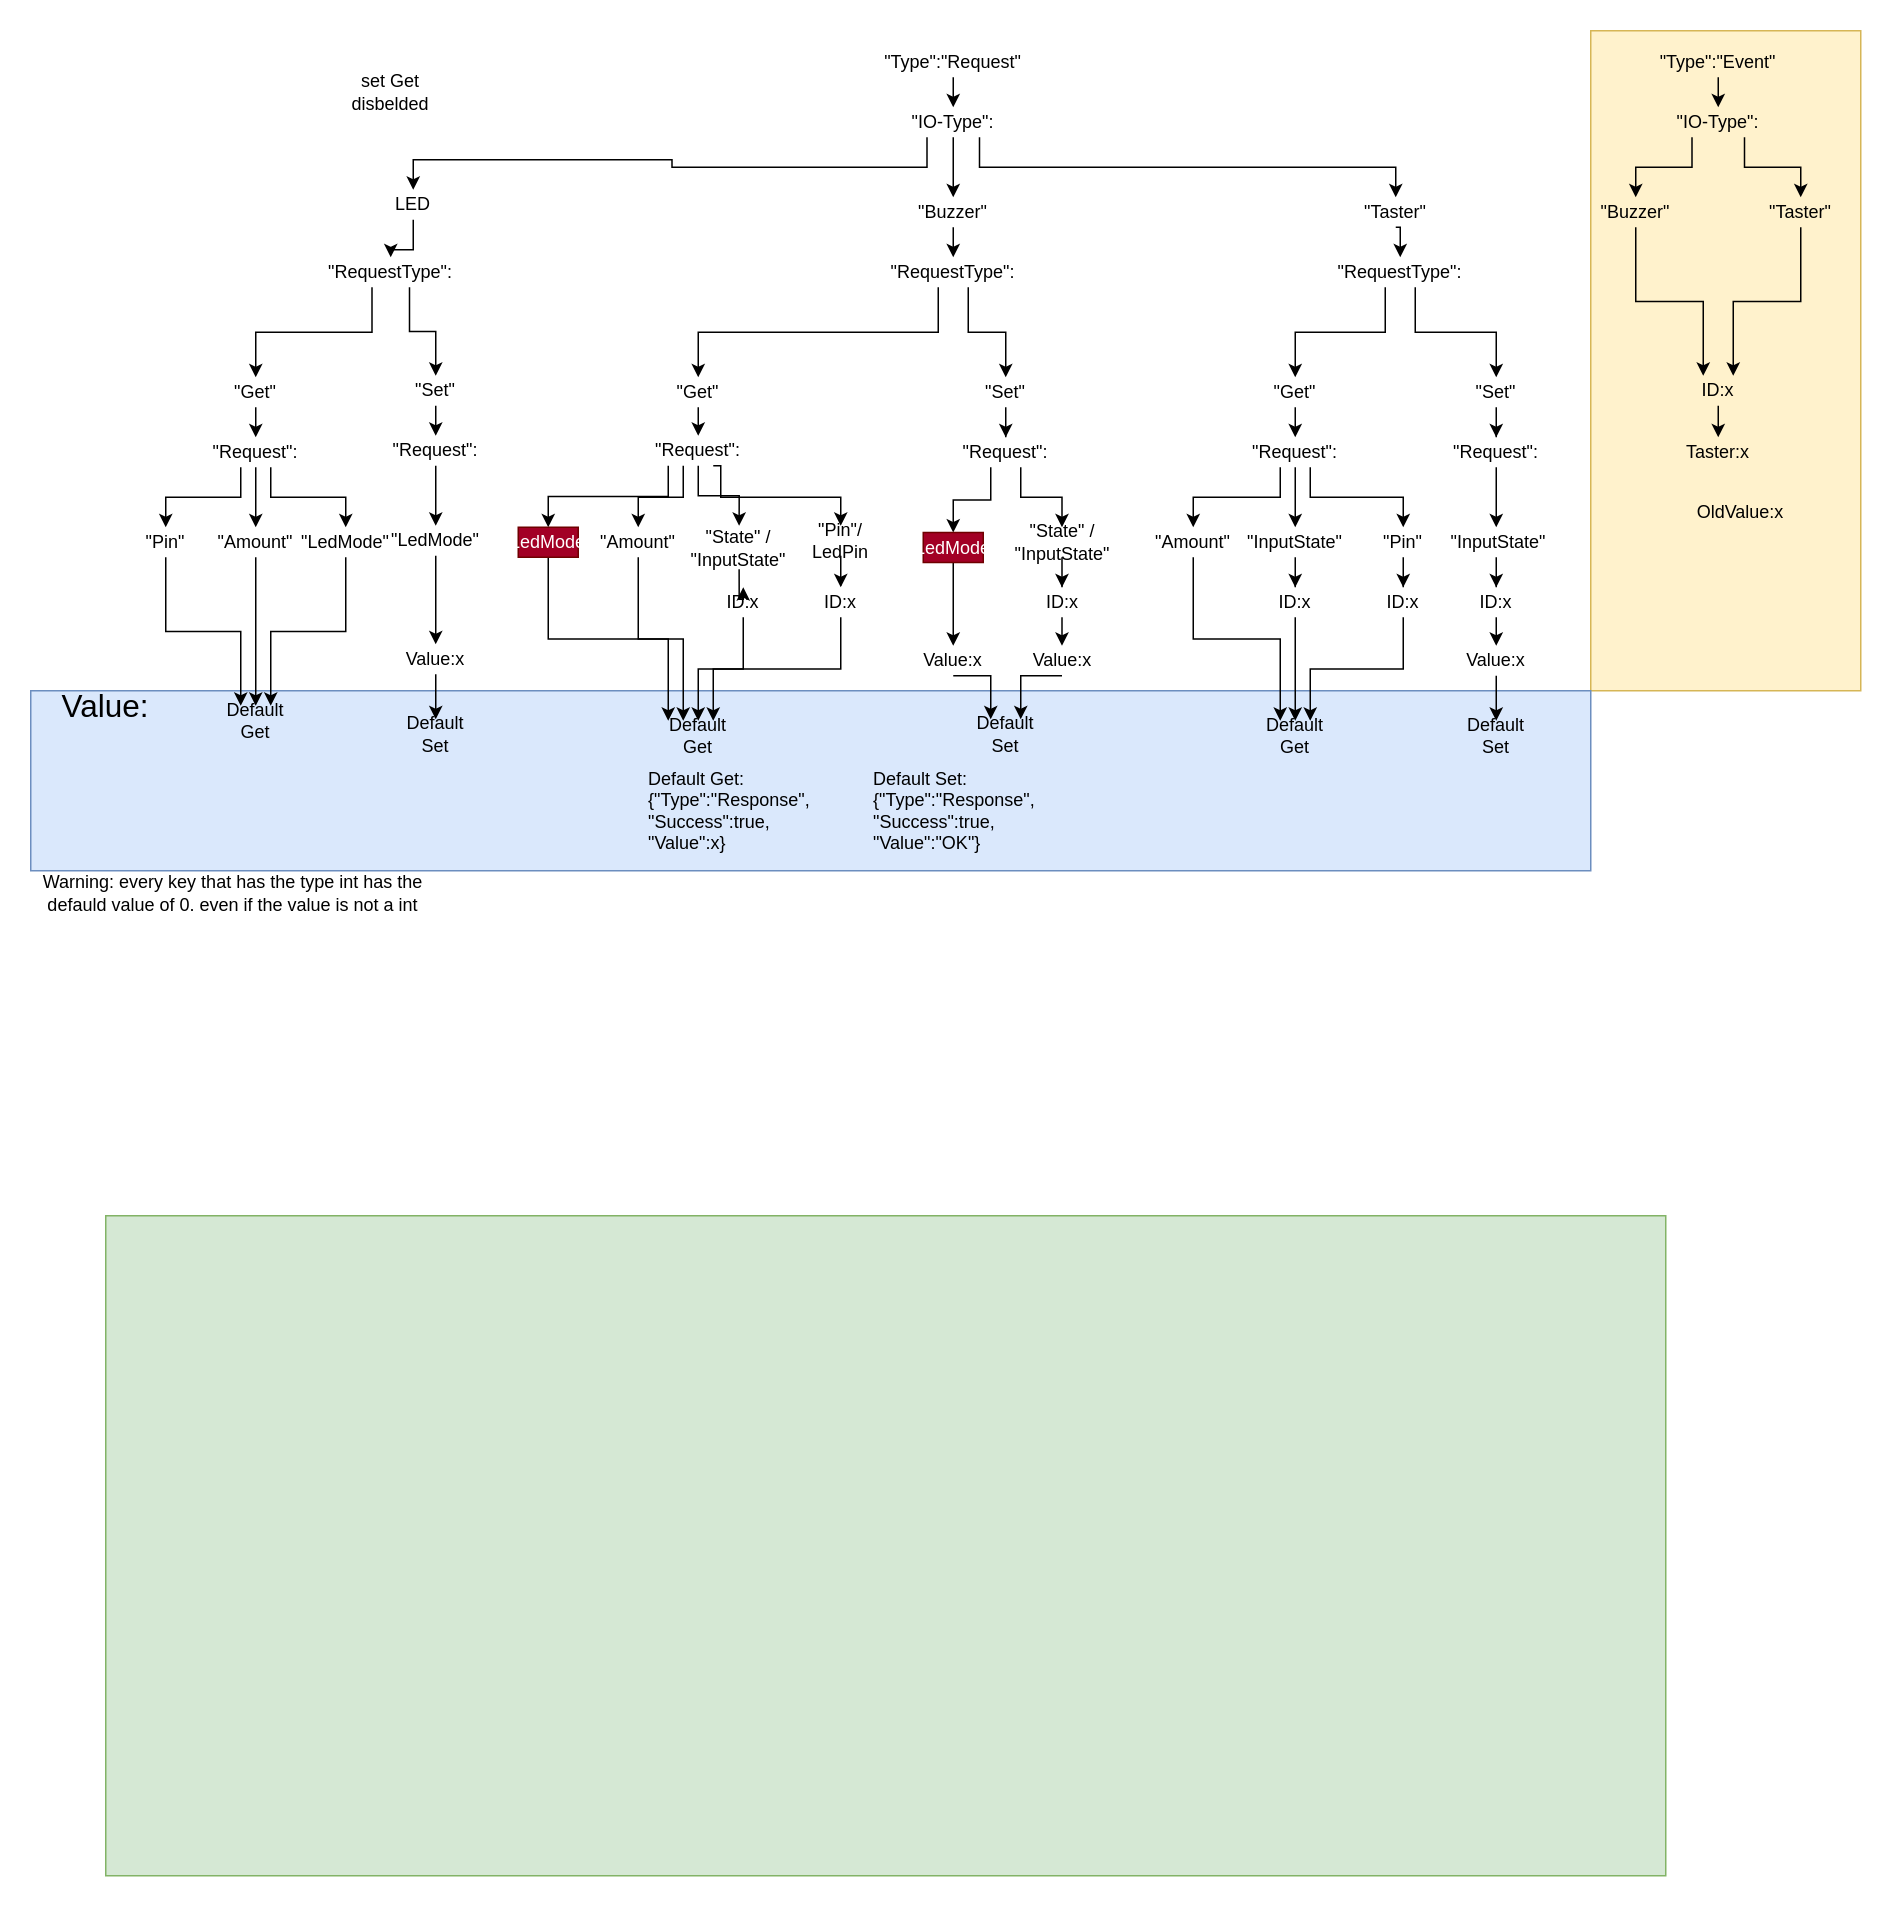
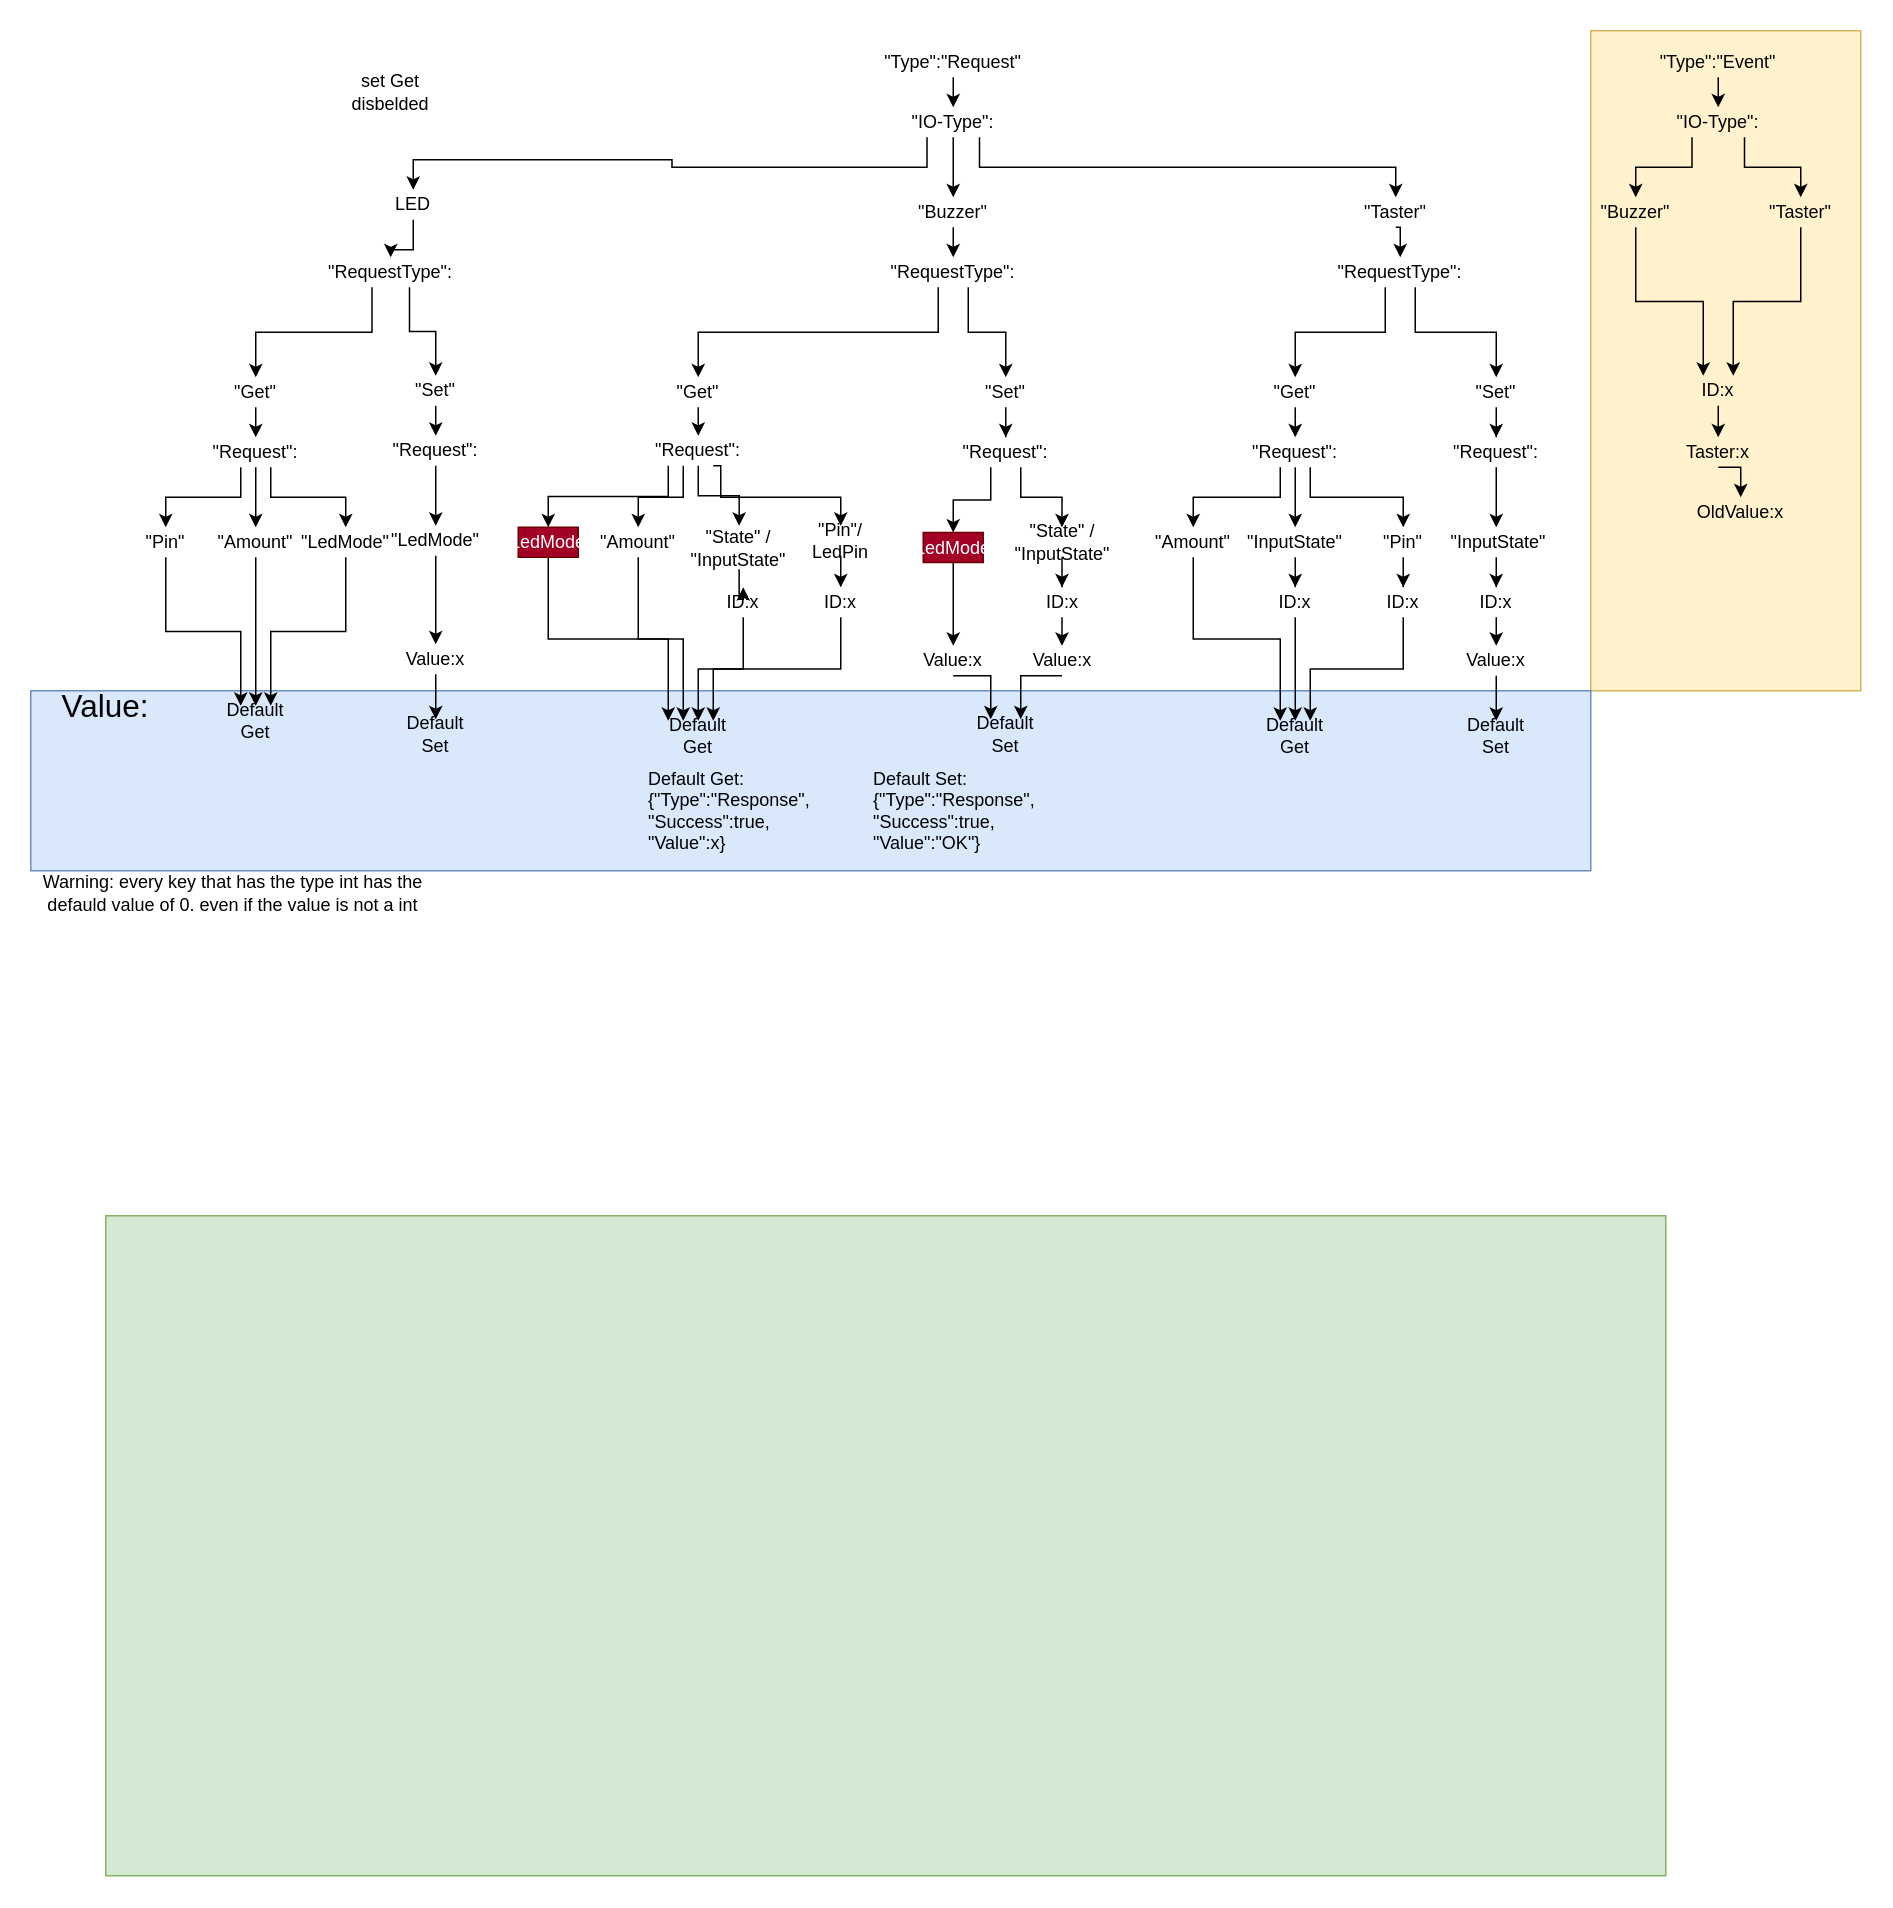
none -> (1740, 467)
